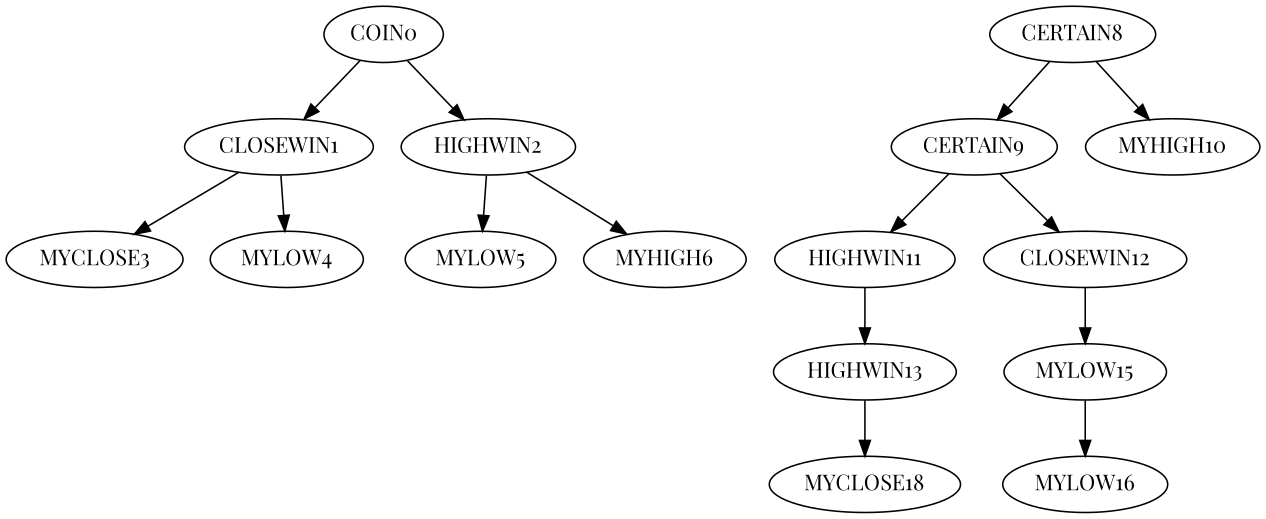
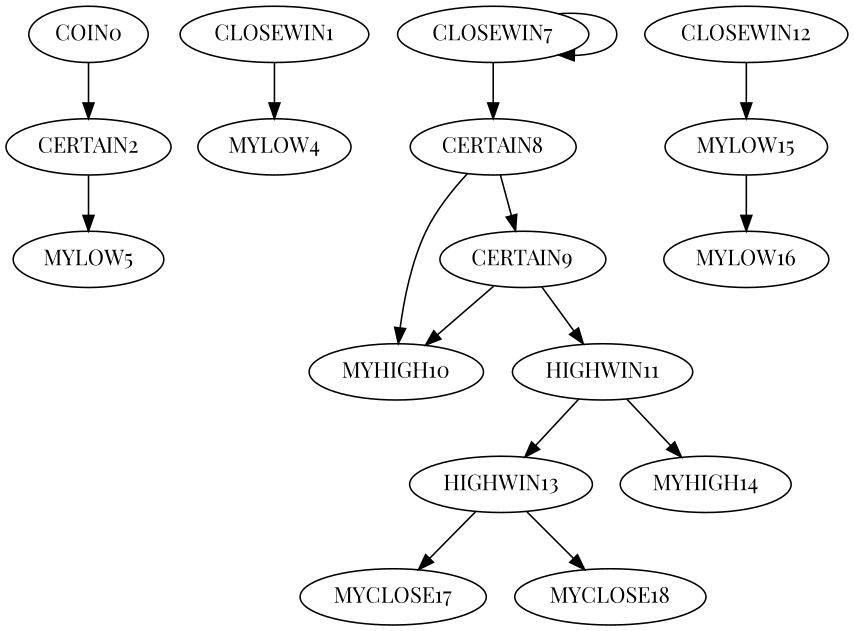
none -> (493, 34)
(337, 84) -> none
(488, 147) -> (89, 147)
(1024, 197) -> (466, 310)
(95, 259) -> none
(665, 259) -> none
none -> (706, 484)
none -> (393, 597)
